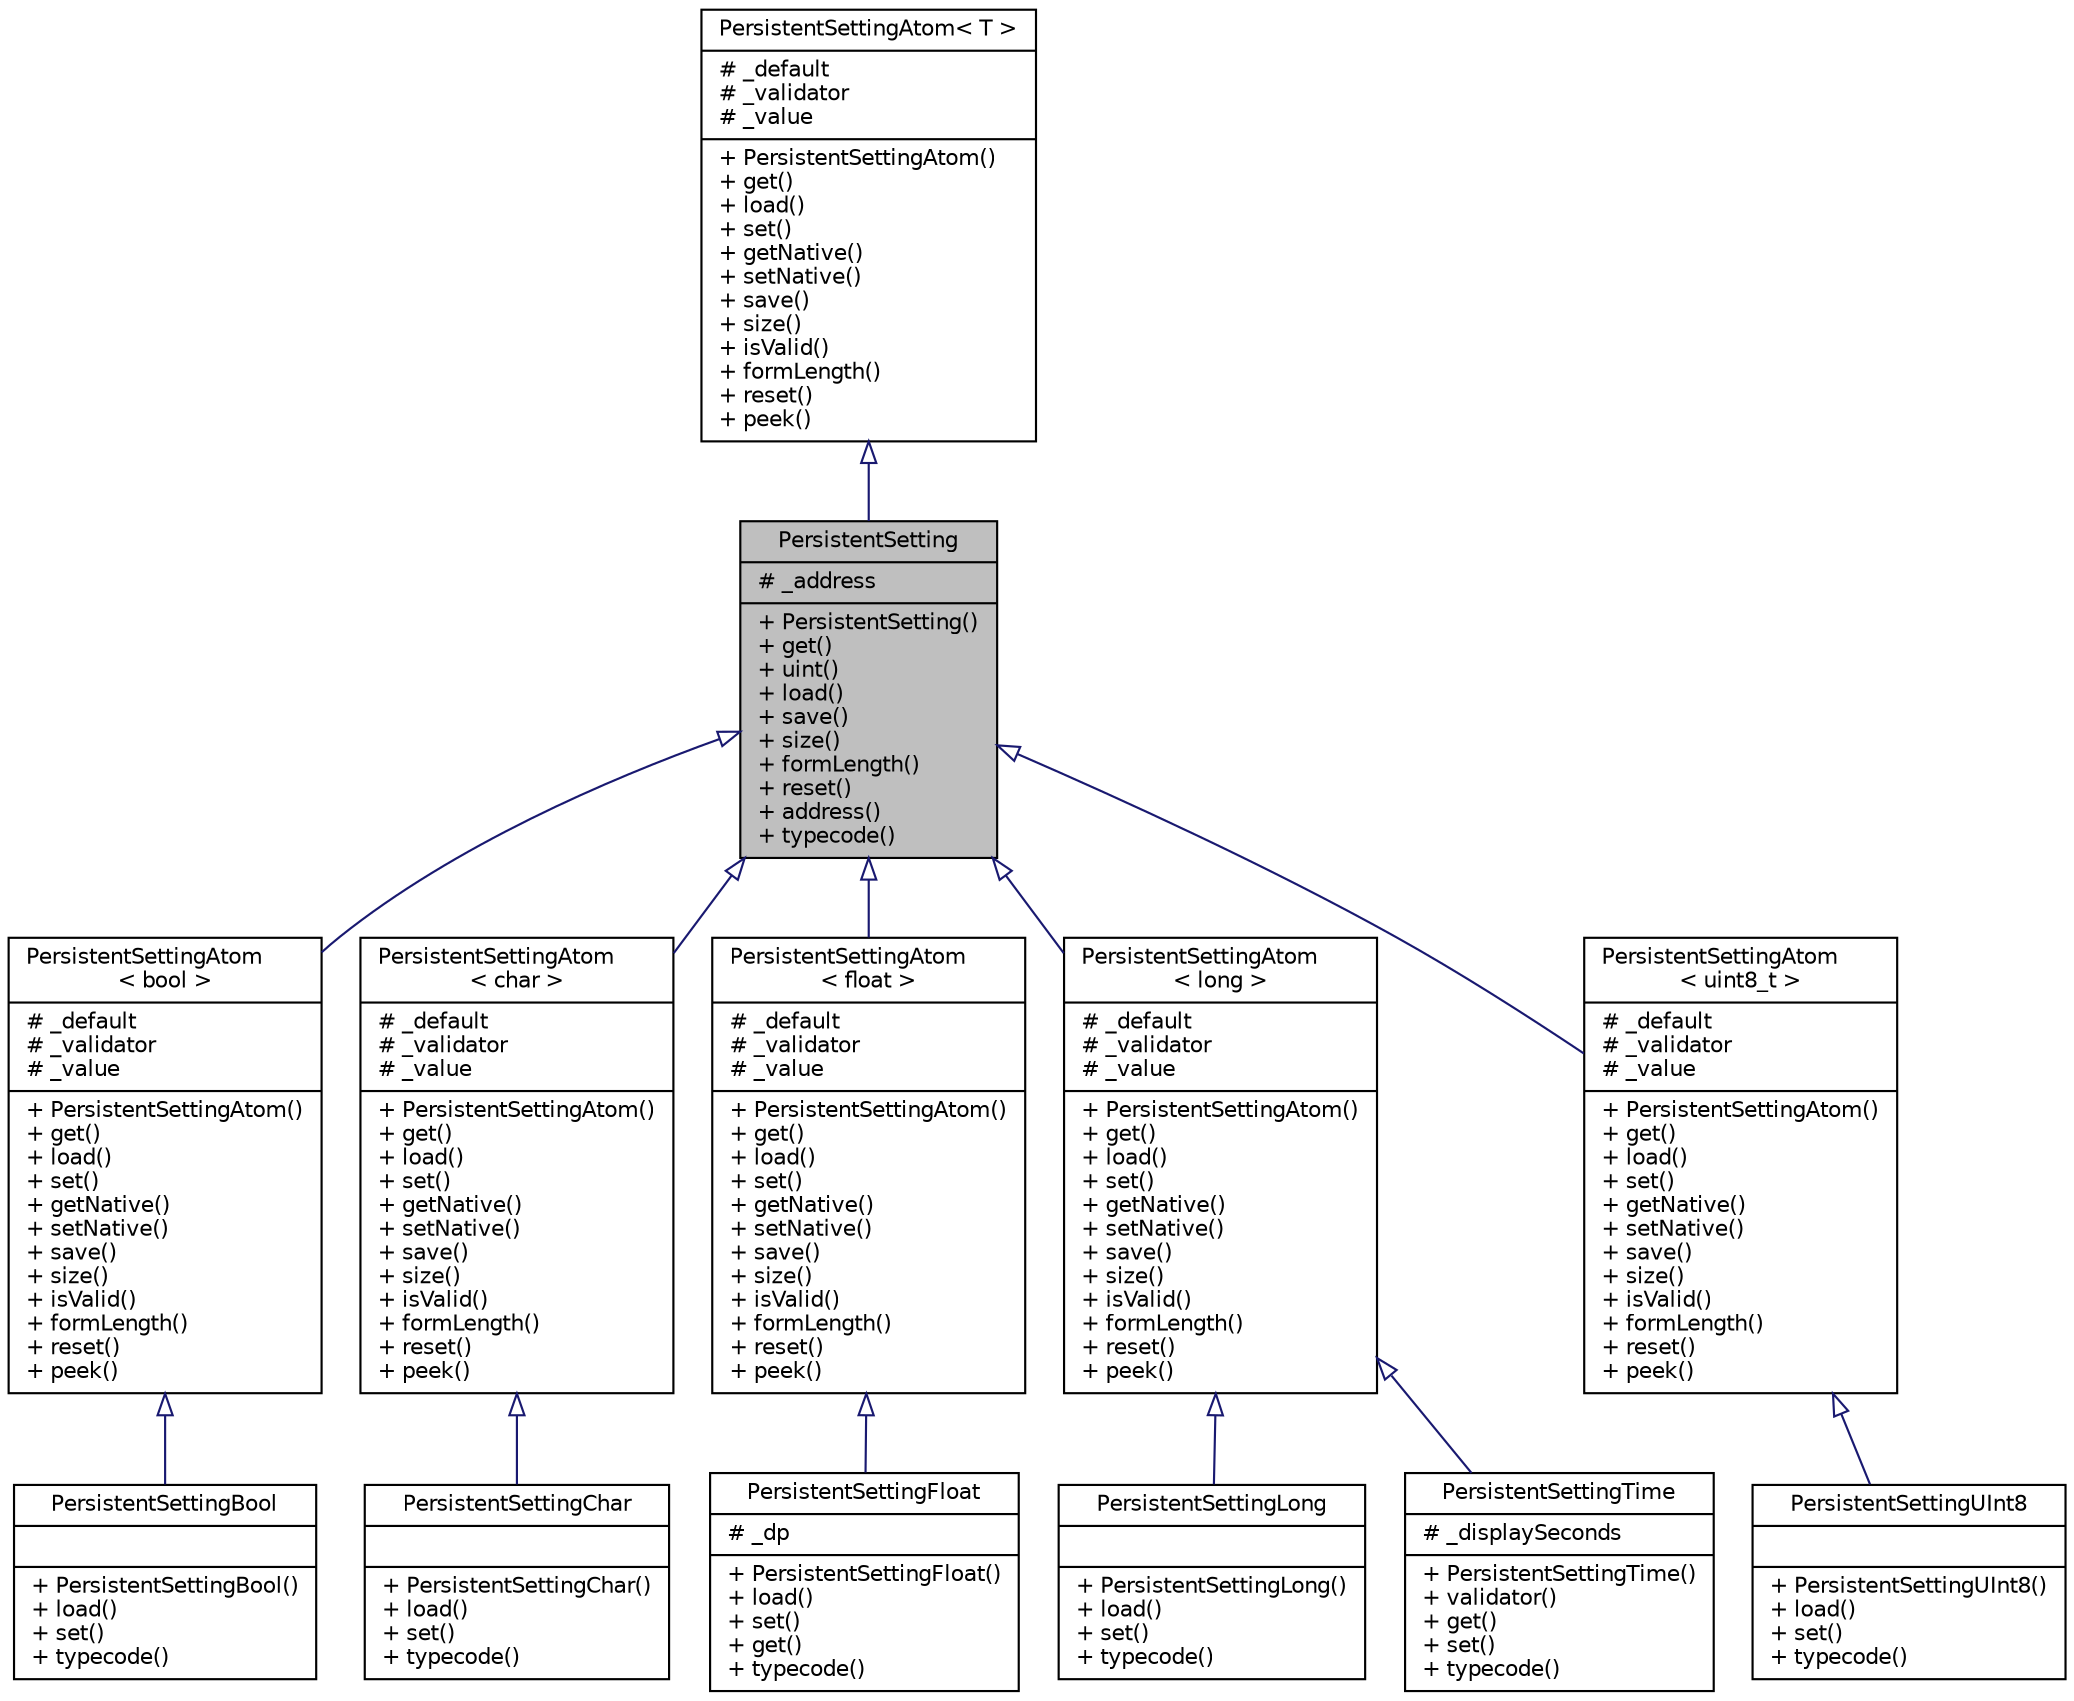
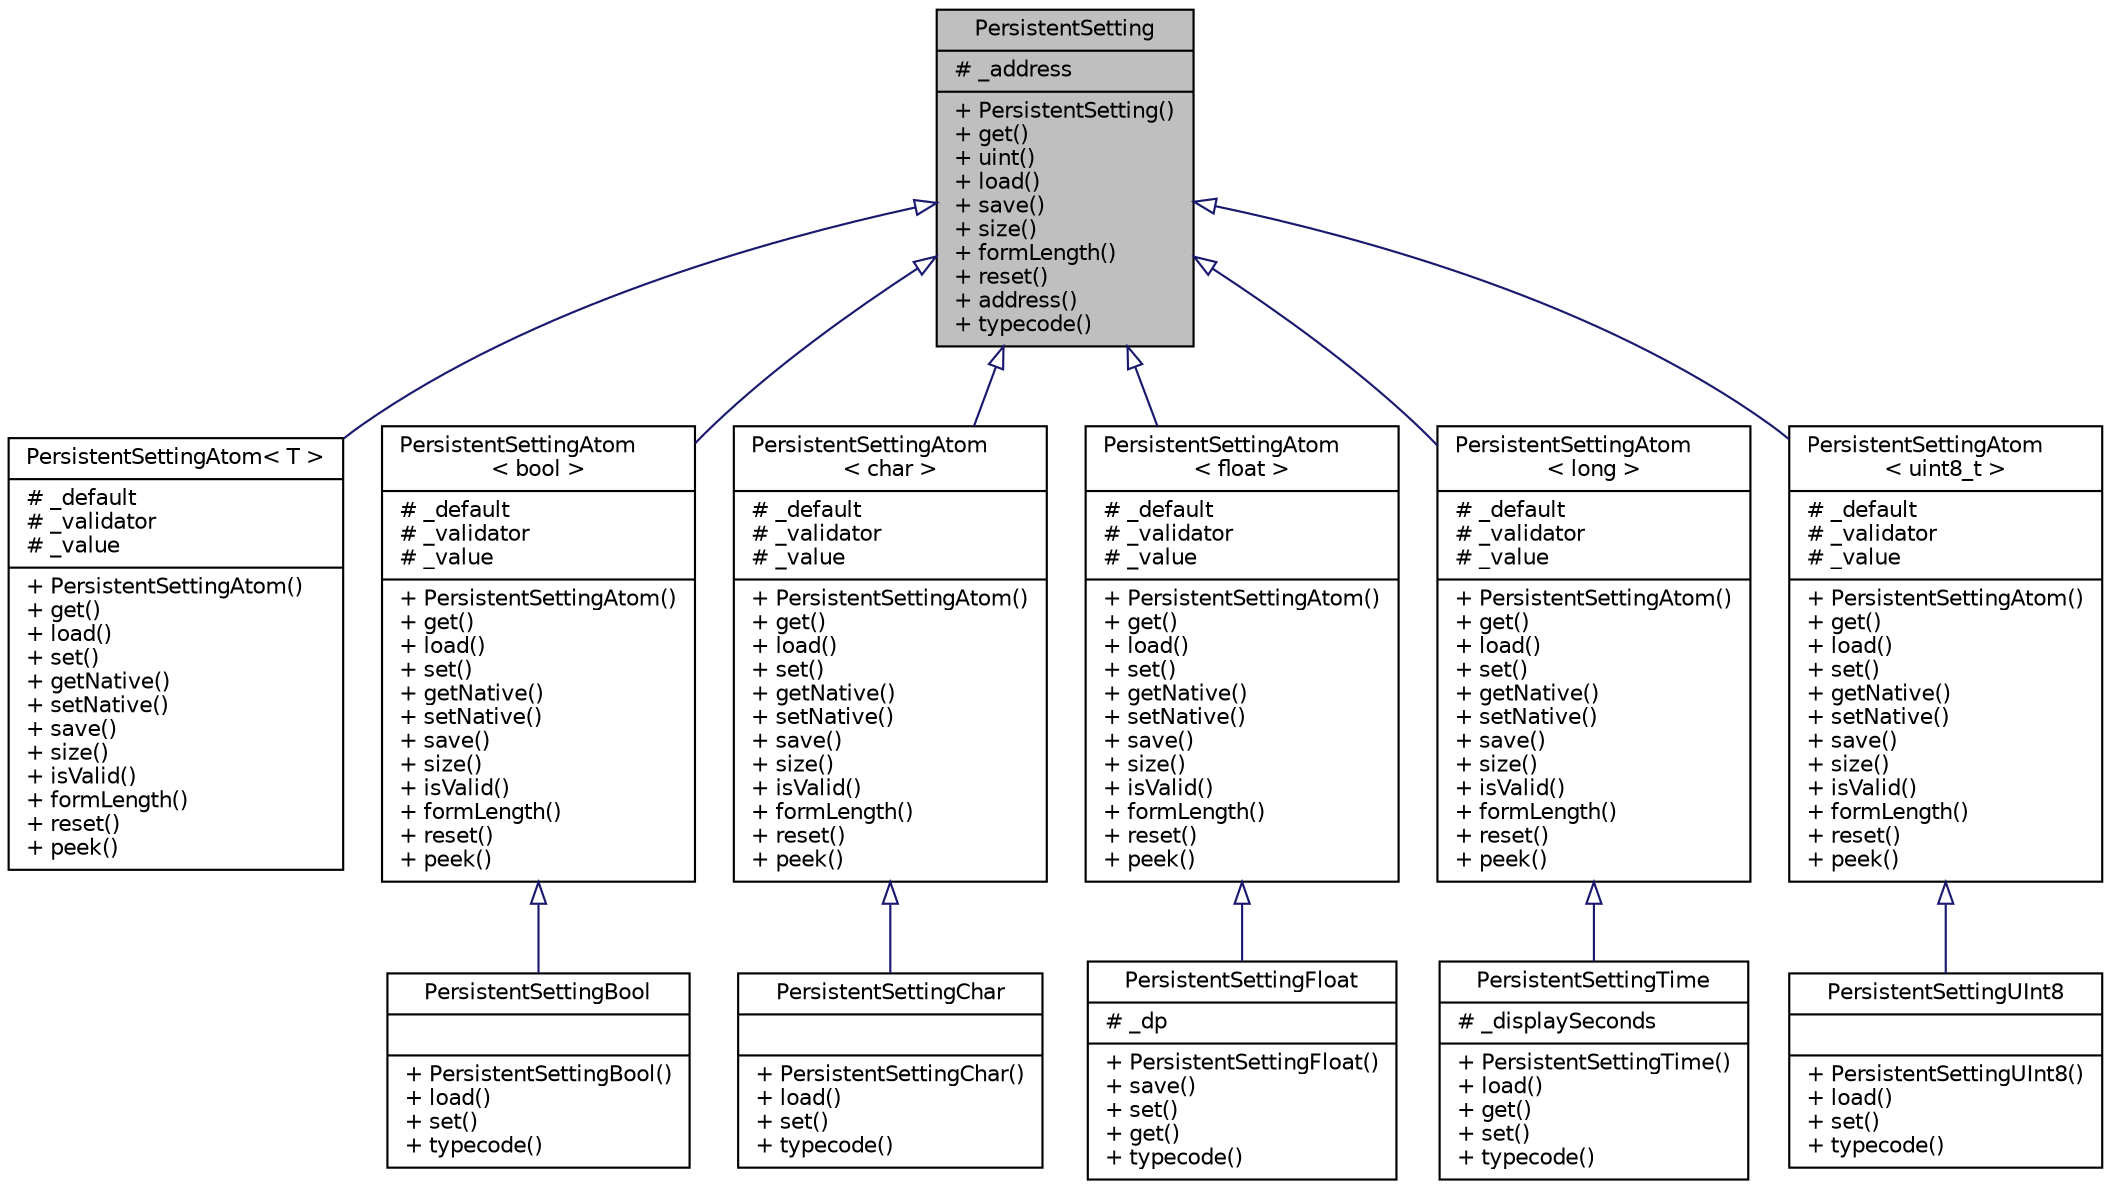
(869, 492) -> (618, 295)
(1212, 1582) -> none
(771, 1598) -> (1151, 1087)
(1490, 1598) -> (1500, 1087)
